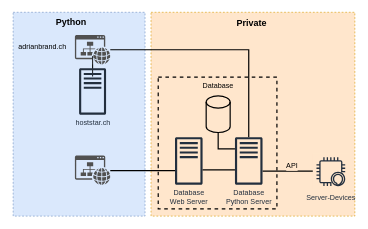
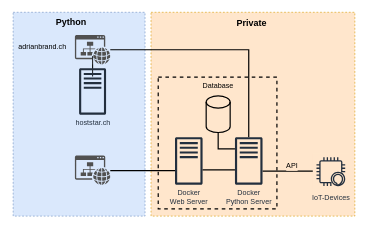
(189, 198) -> (189, 198)
(249, 198) -> (249, 198)
(331, 198) -> (331, 198)
